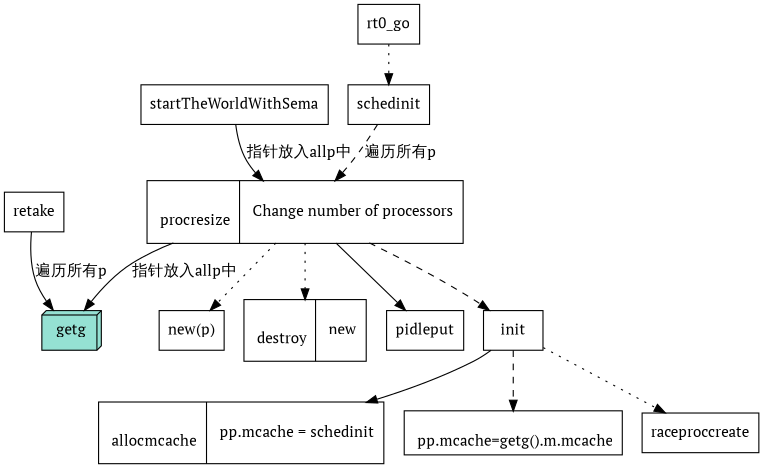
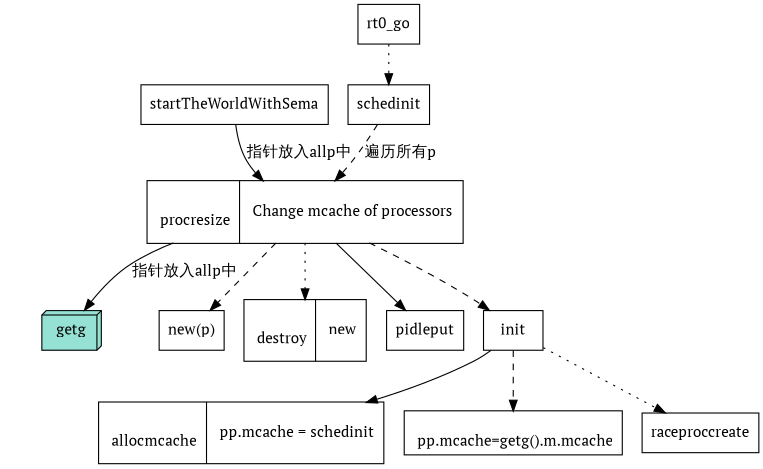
(351, 211) -> (351, 211)
(34, 212) -> none
(247, 273) -> (247, 273)
